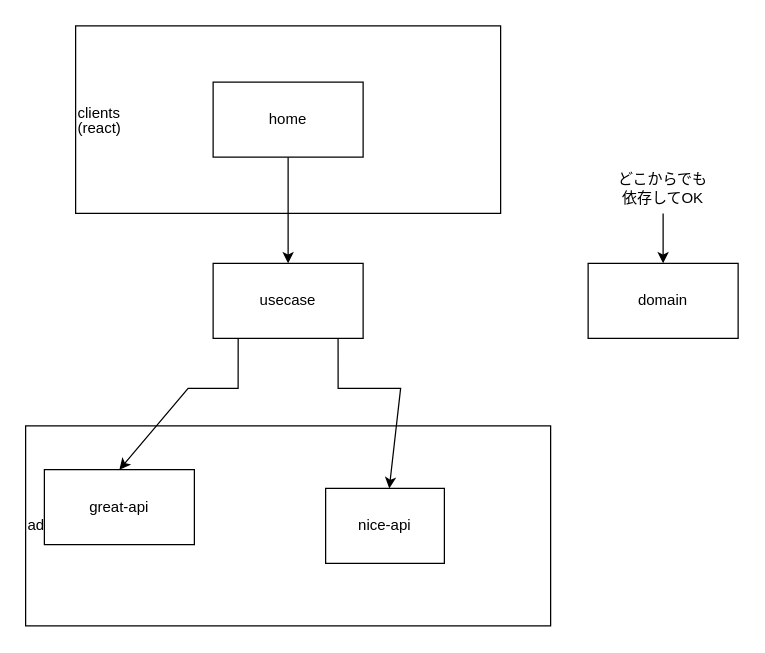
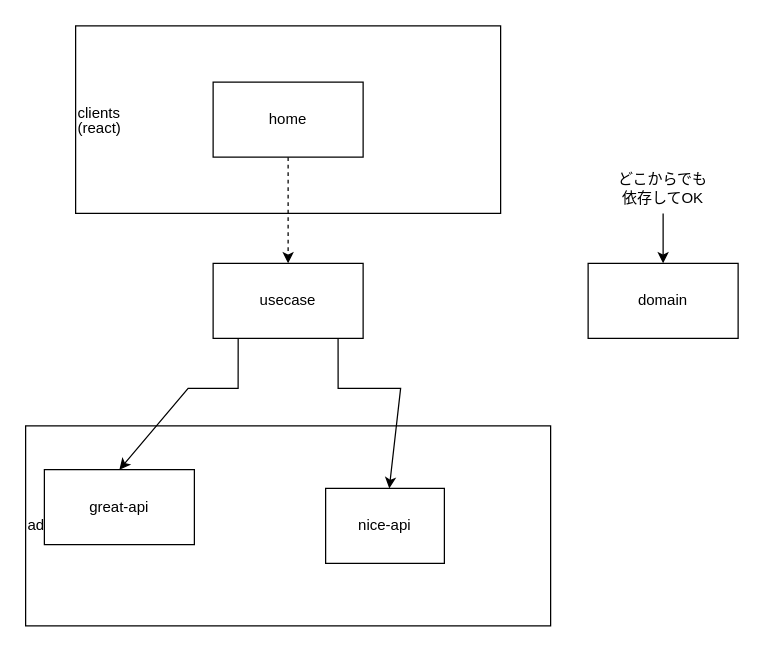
(288, 207) -> (288, 207)
